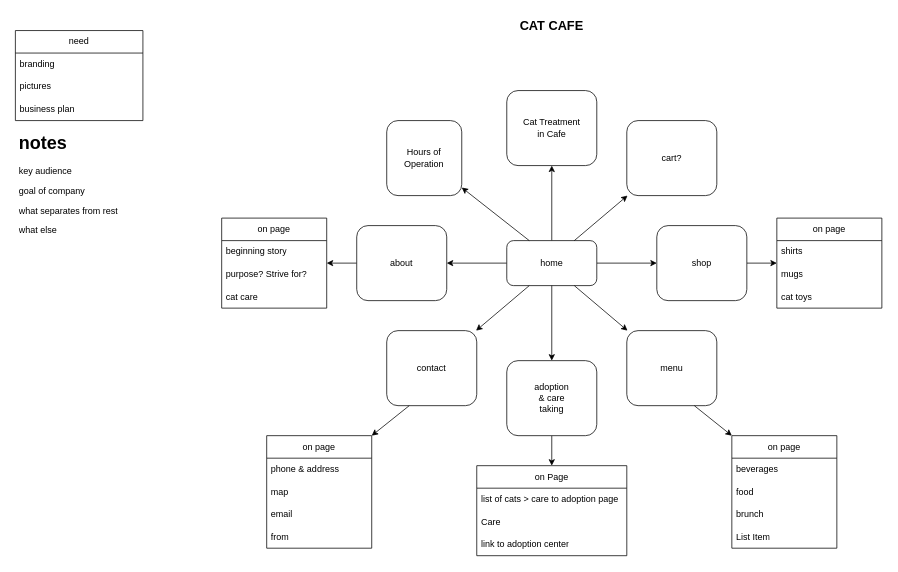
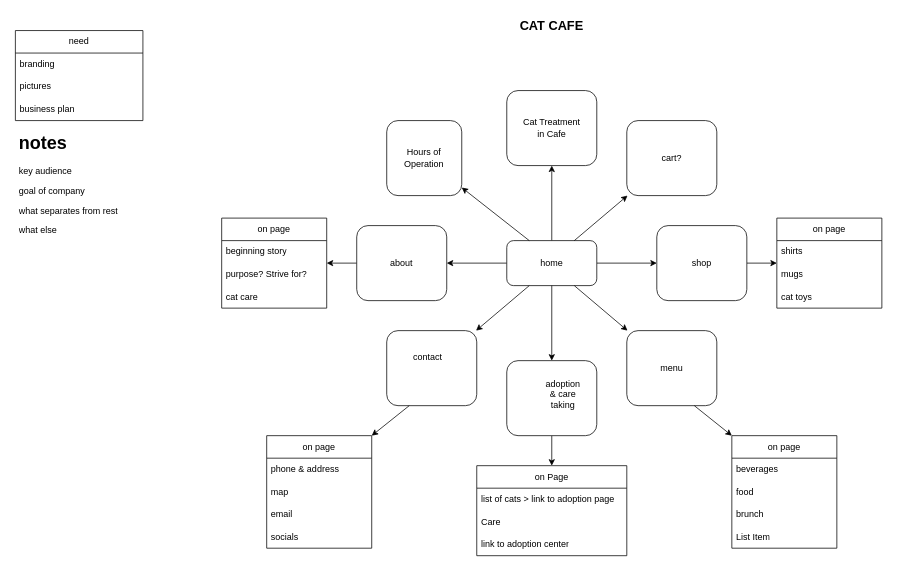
(432, 368) -> (428, 357)
(552, 398) -> (563, 394)
(552, 499) -> (552, 499)
(281, 537) -> (286, 537)
